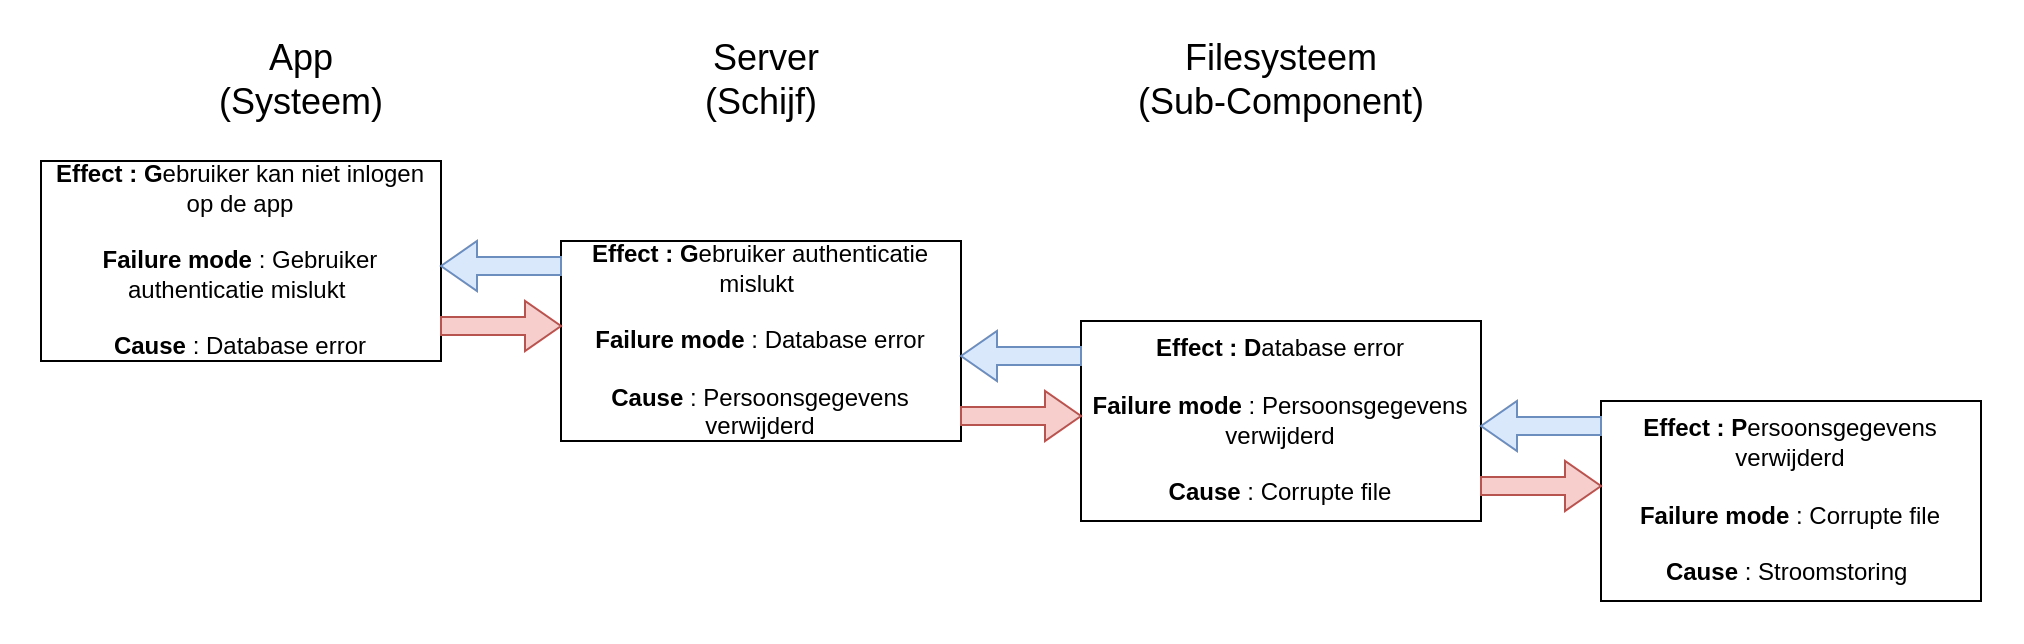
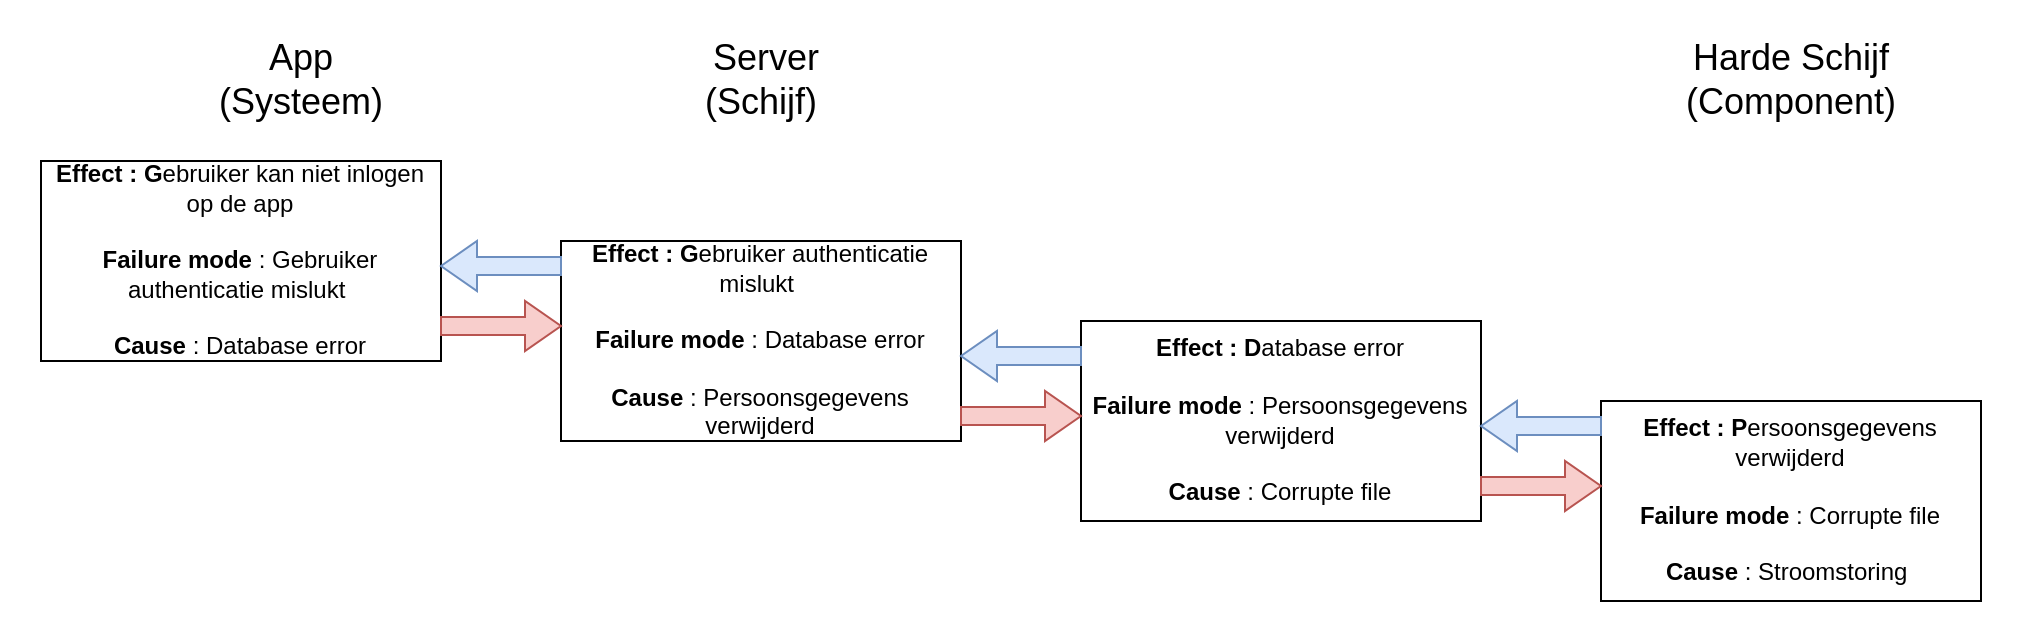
(1281, 81) -> none
none -> (1791, 81)
